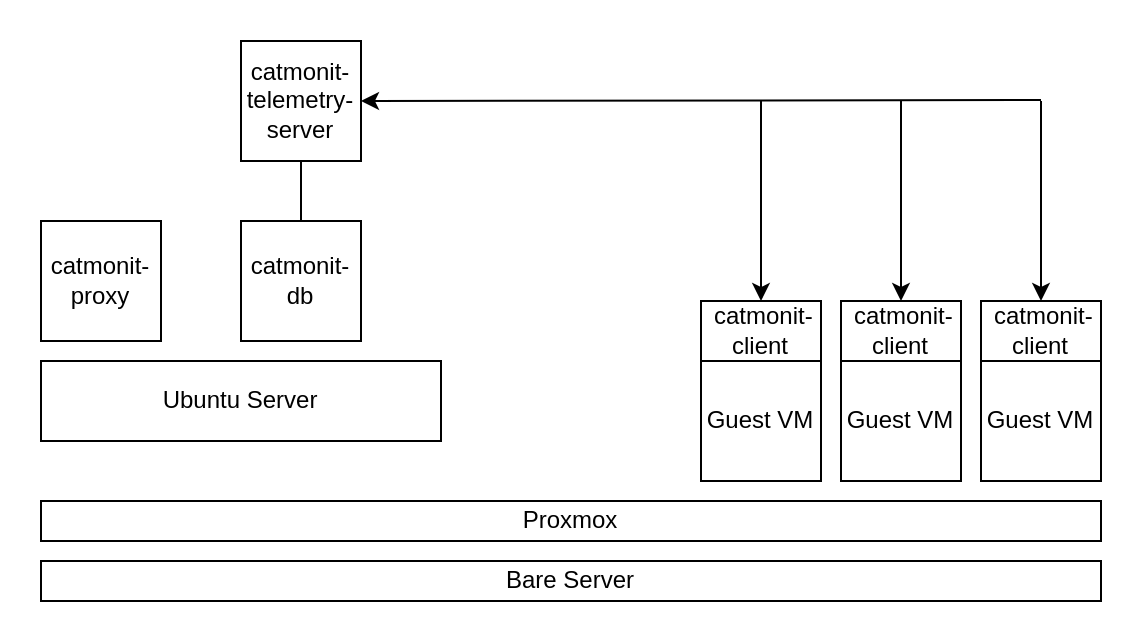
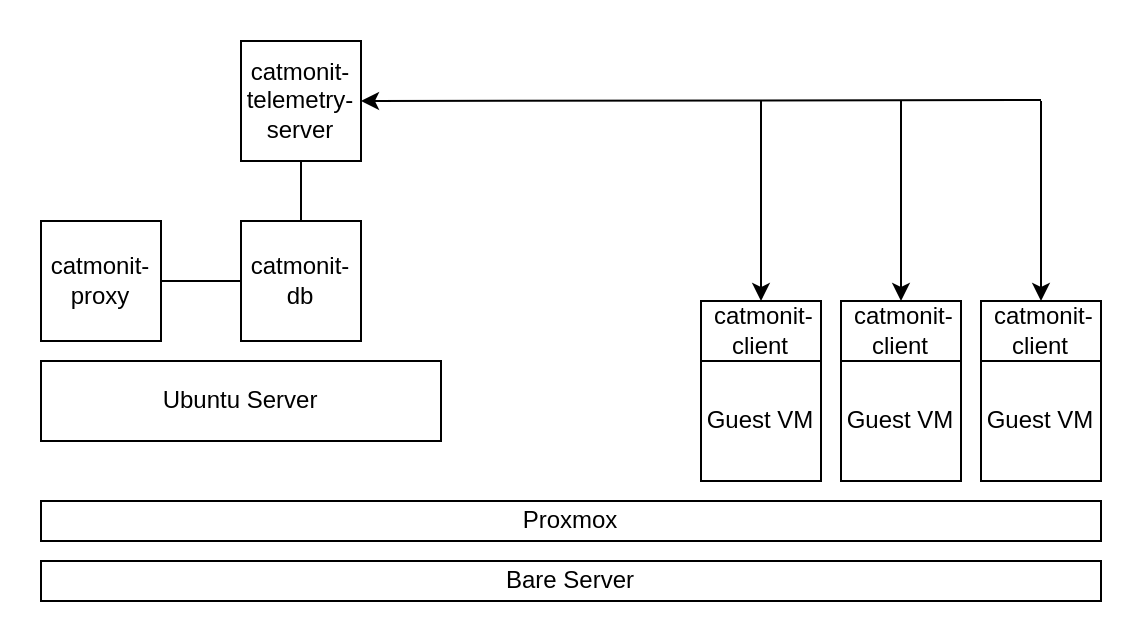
none -> (201, 281)
